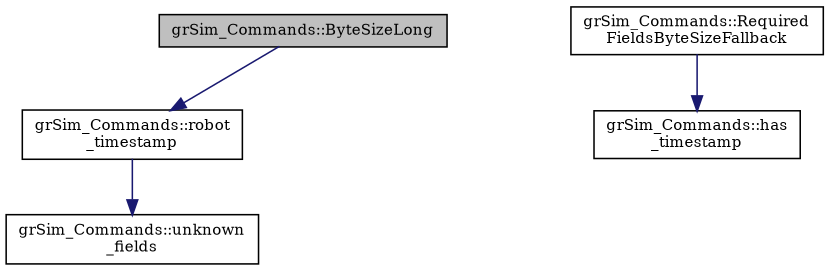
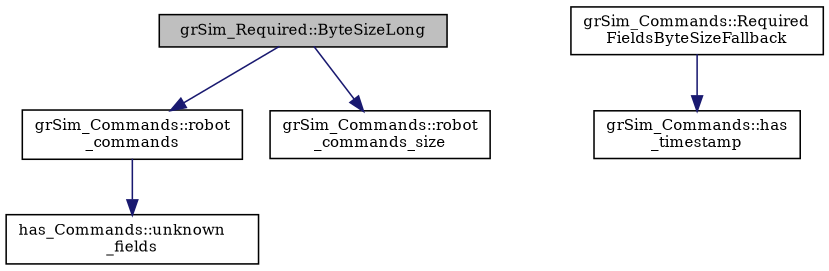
(303, 31) -> (303, 31)
(132, 135) -> (132, 135)
none -> (380, 135)
(132, 239) -> (132, 239)
